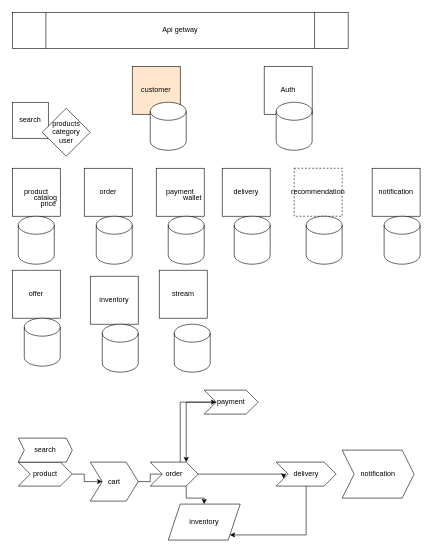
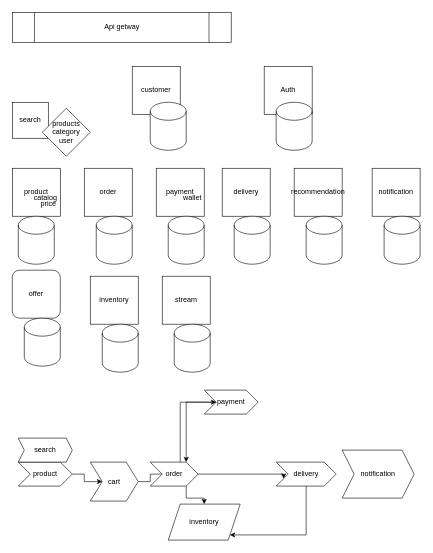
(180, 30) -> (122, 27)
(156, 90) -> (156, 90)
(318, 192) -> (318, 192)
(36, 294) -> (36, 294)
(183, 294) -> (186, 300)
